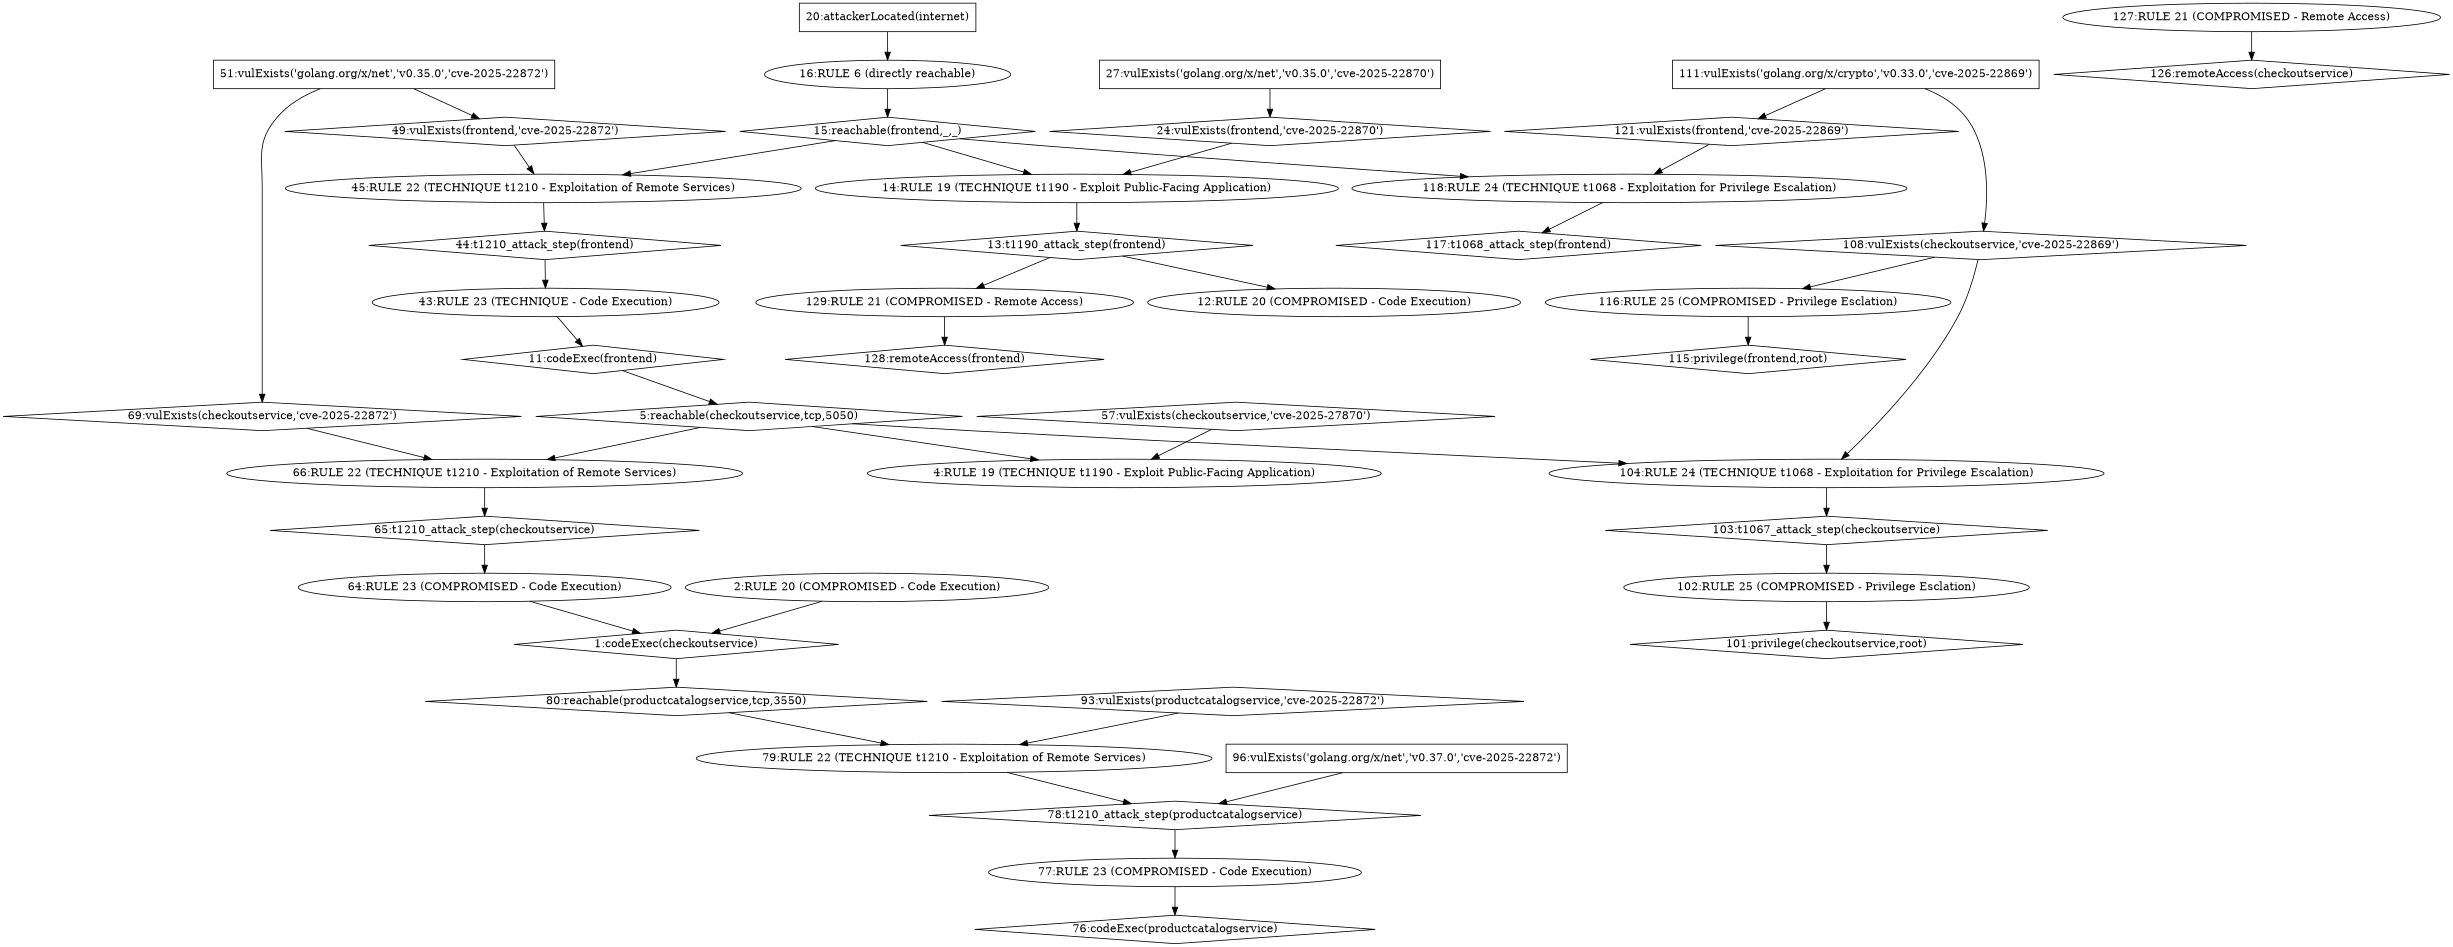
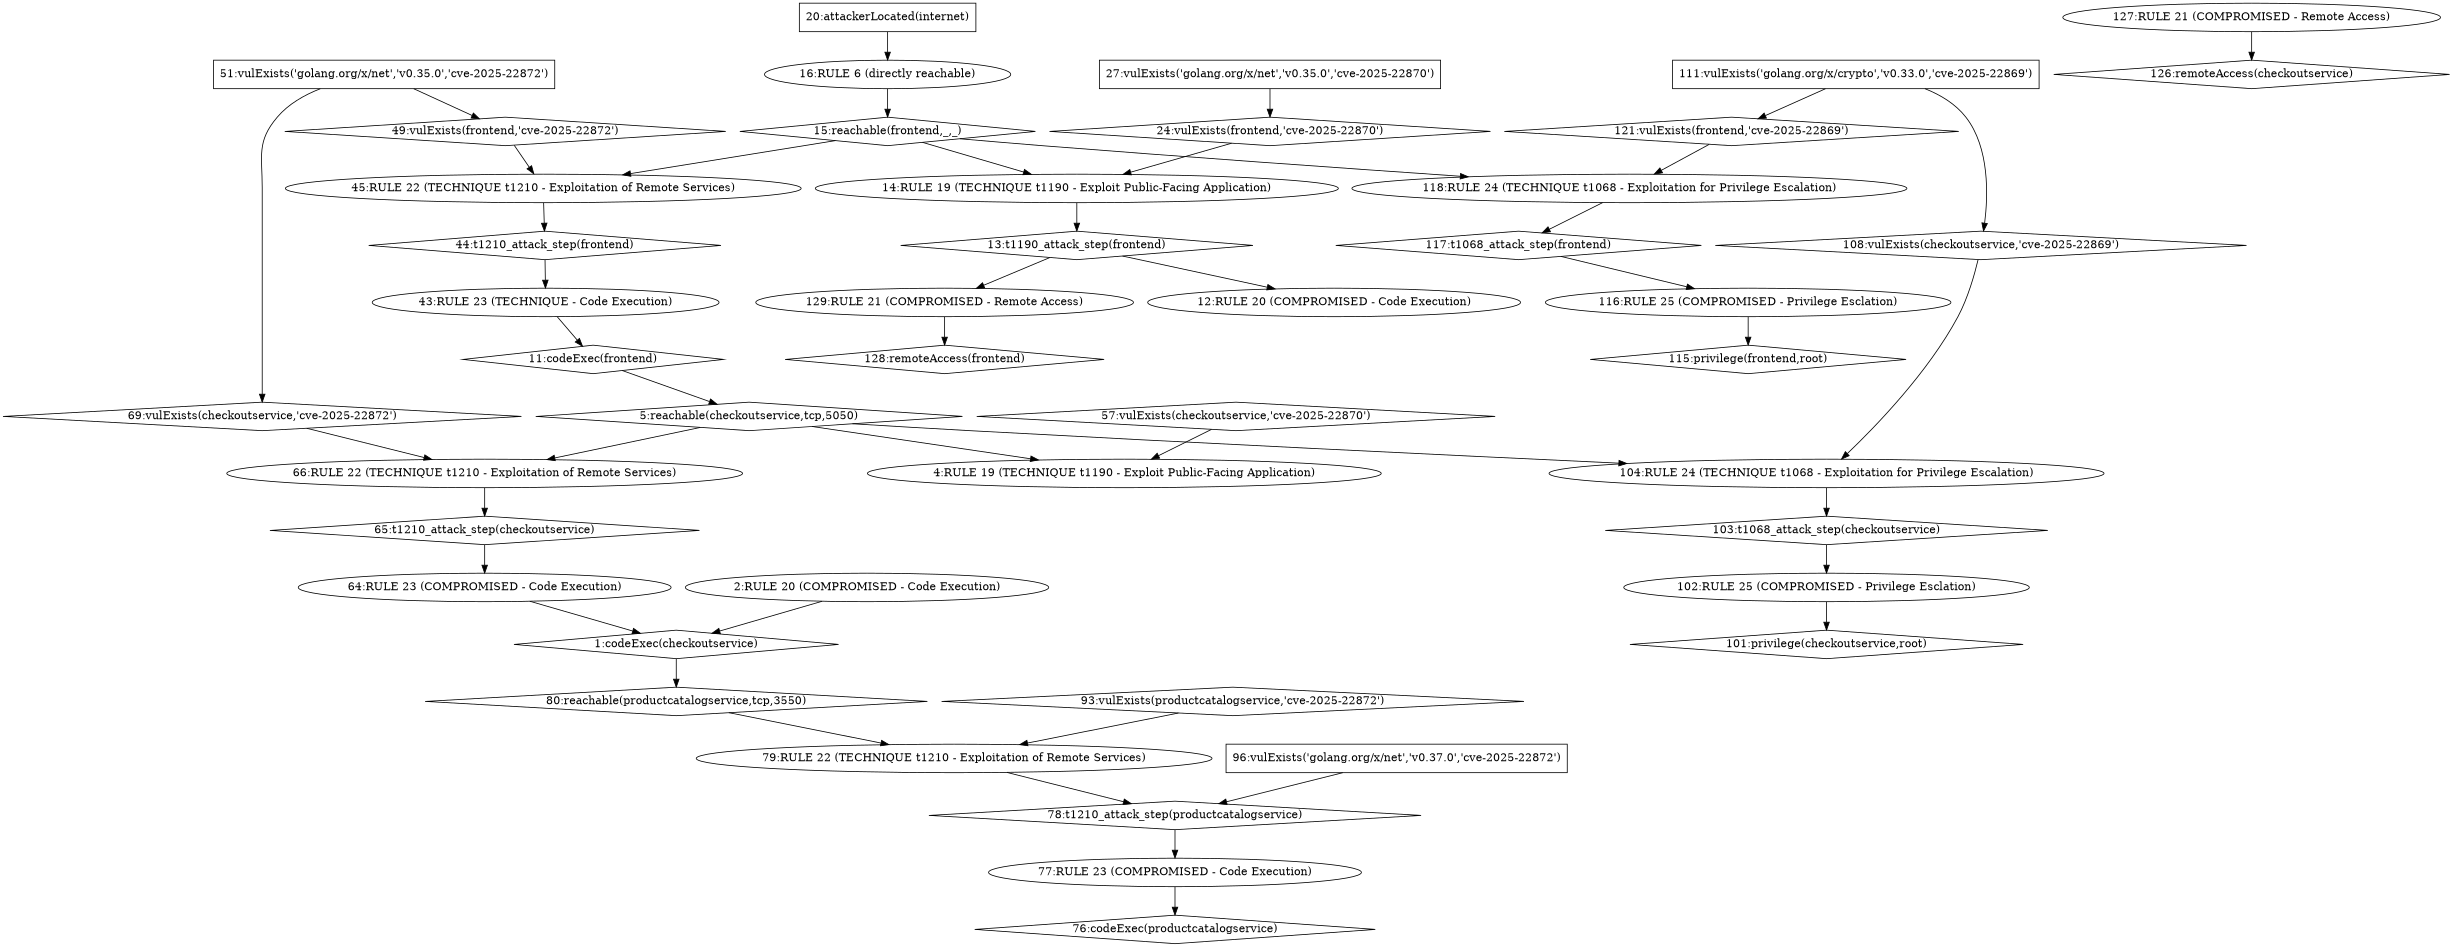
(1873, 272) -> (1624, 272)
(1236, 416) -> (1236, 416)
(1827, 530) -> (1827, 530)
